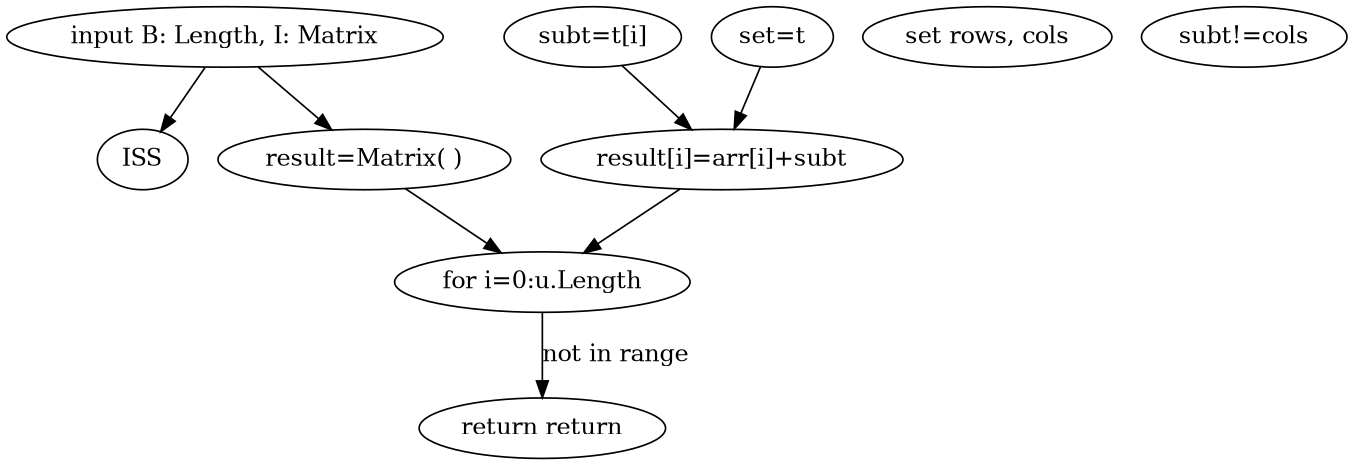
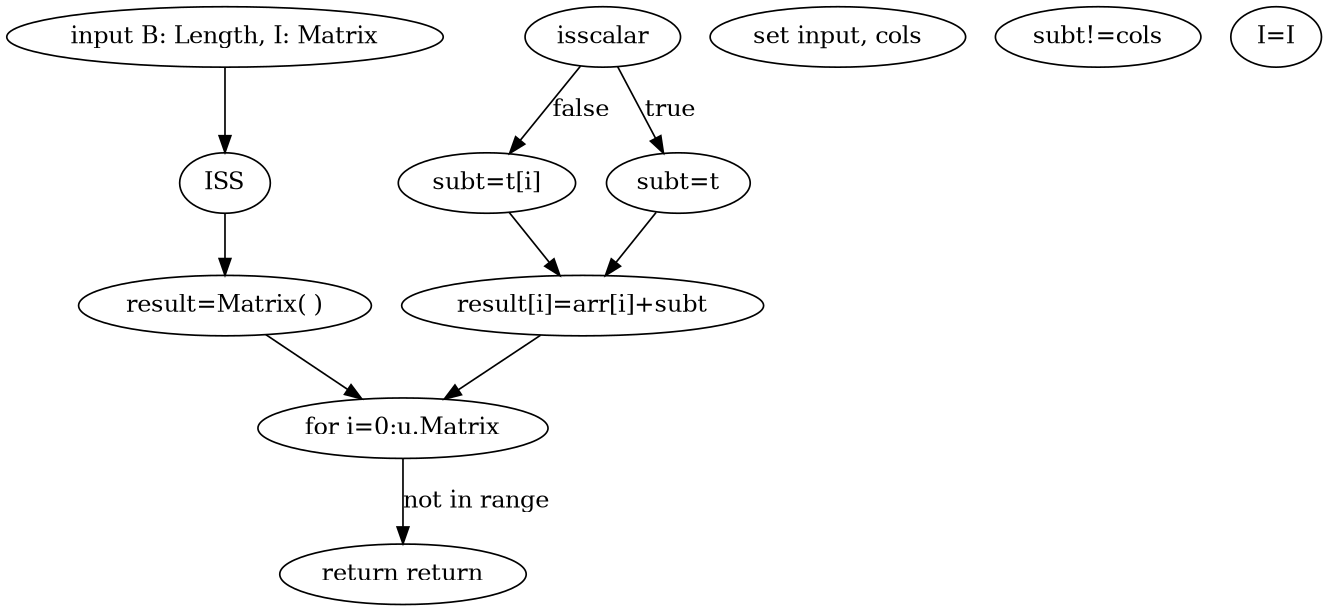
none -> (603, 37)
(772, 37) -> (678, 183)
(987, 37) -> (838, 37)
none -> (1276, 37)
(288, 93) -> (225, 236)
(542, 282) -> (403, 428)
